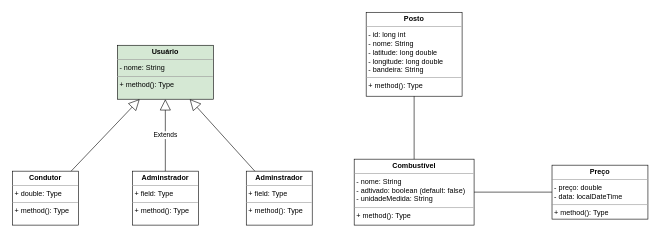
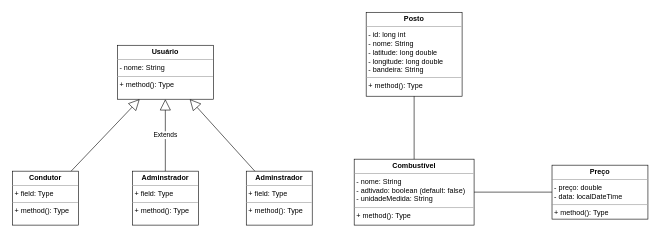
(165, 72) -> (165, 72)
(42, 184) -> (42, 184)
